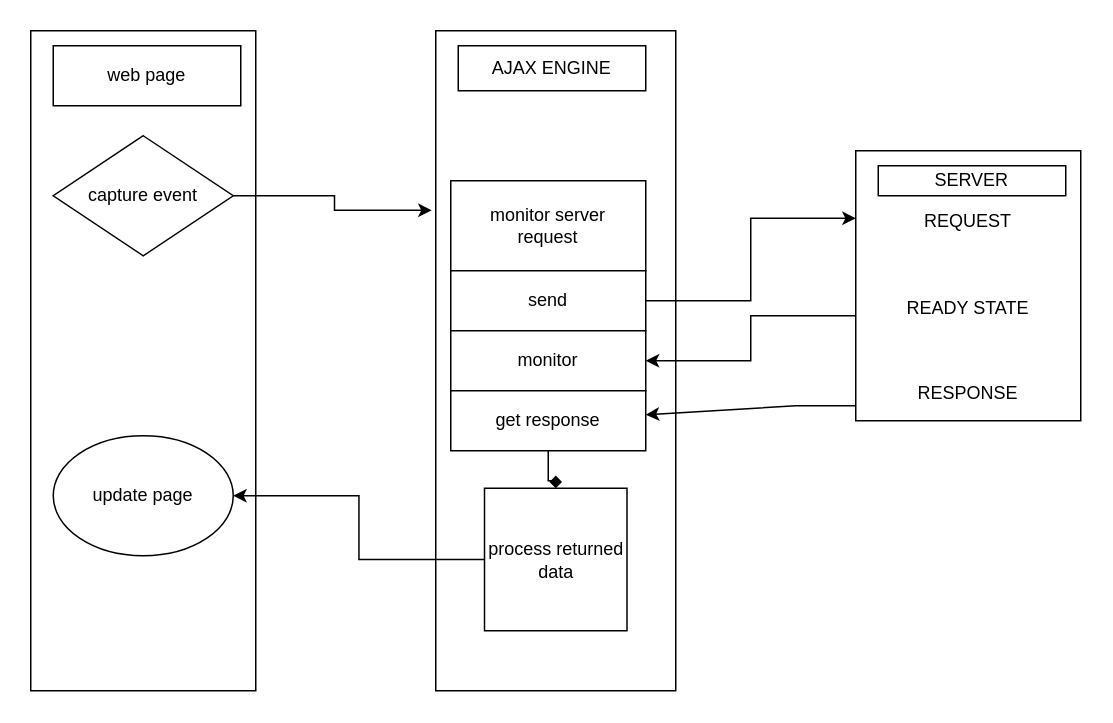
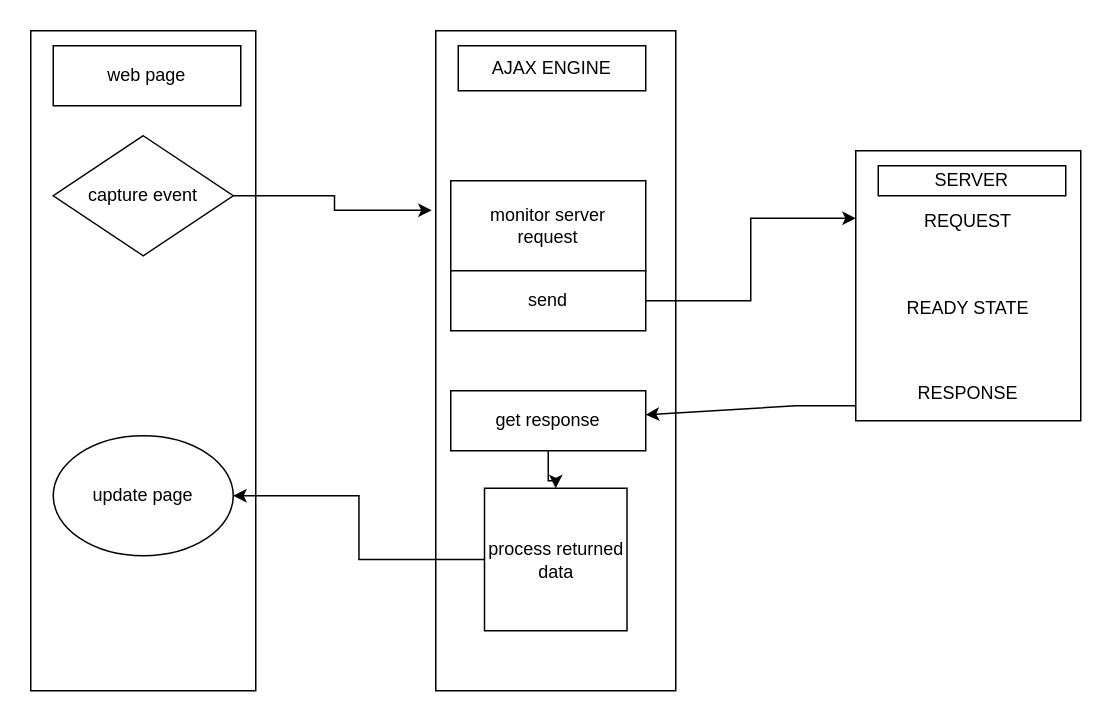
(751, 333) -> none
(548, 361) -> none
(549, 481) -> (548, 481)
